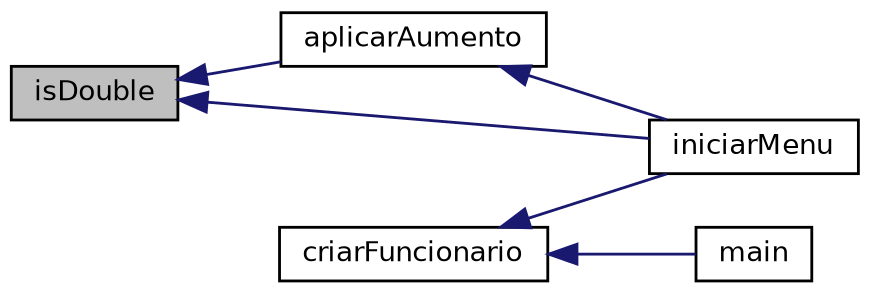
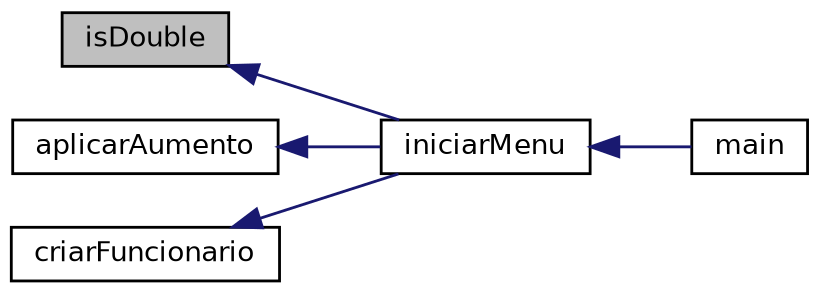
(243, 68) -> none
(637, 254) -> (655, 147)
